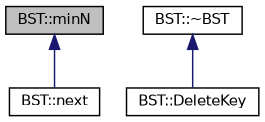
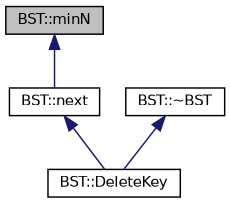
none -> (89, 149)
